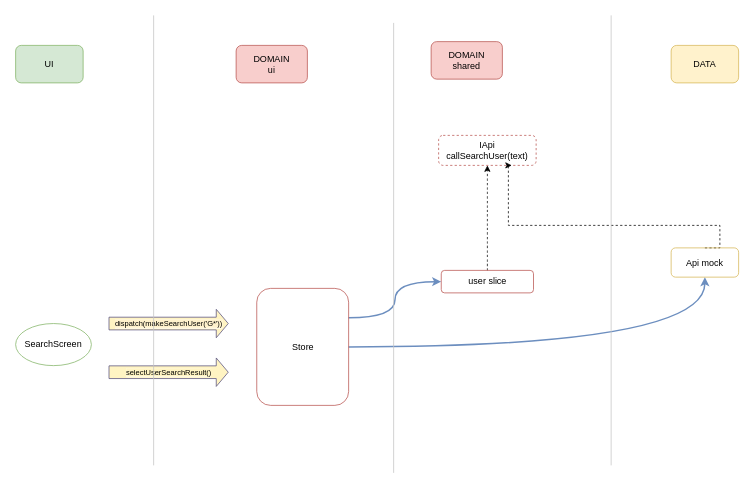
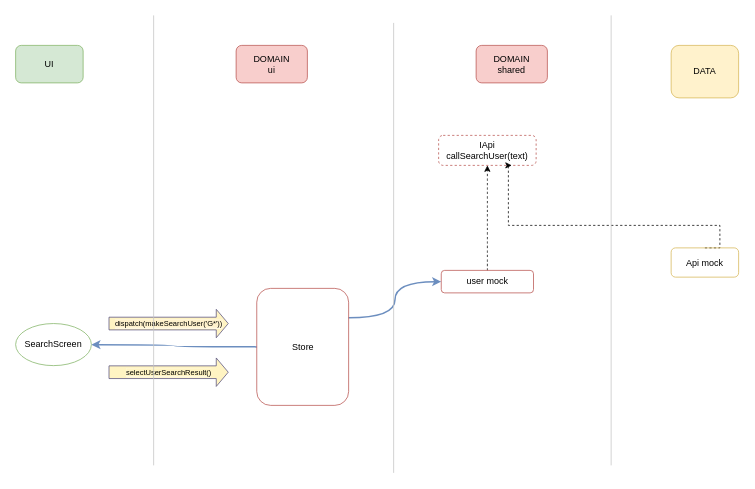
(467, 60) -> (512, 64)
(705, 64) -> (705, 72)
(488, 282) -> (488, 282)
(535, 341) -> (178, 346)
